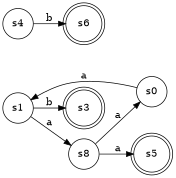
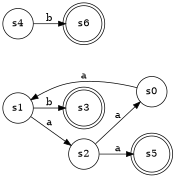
(84, 154) -> (84, 154)
